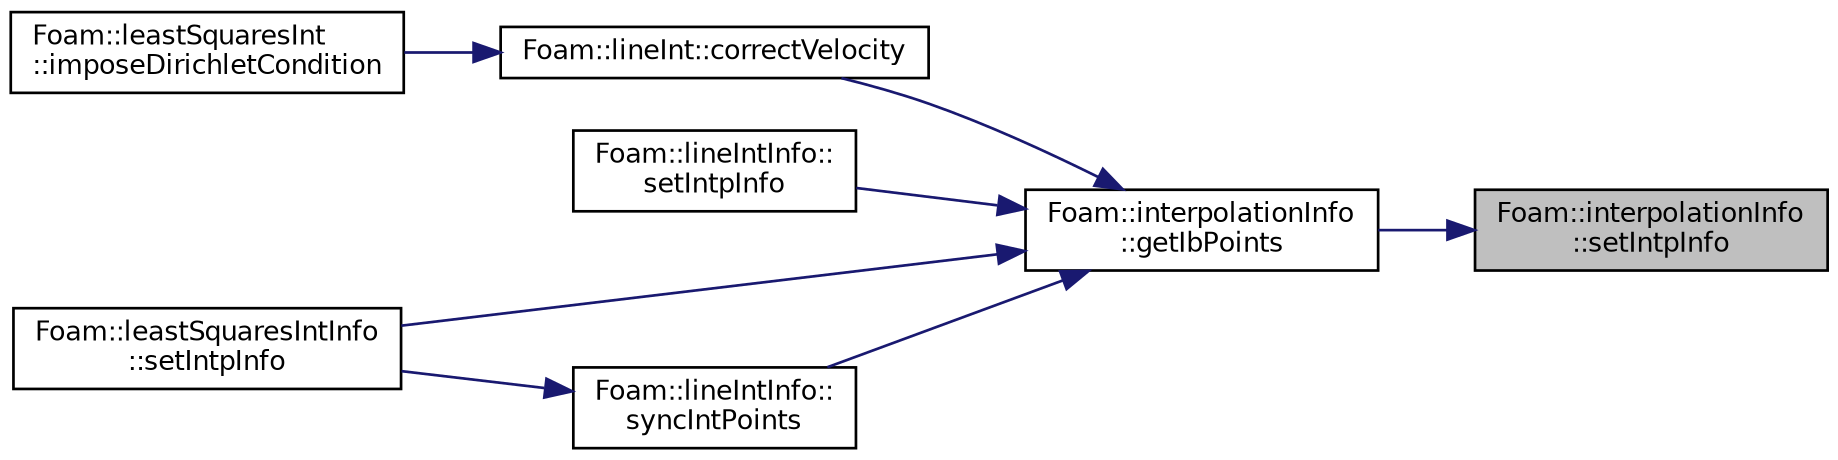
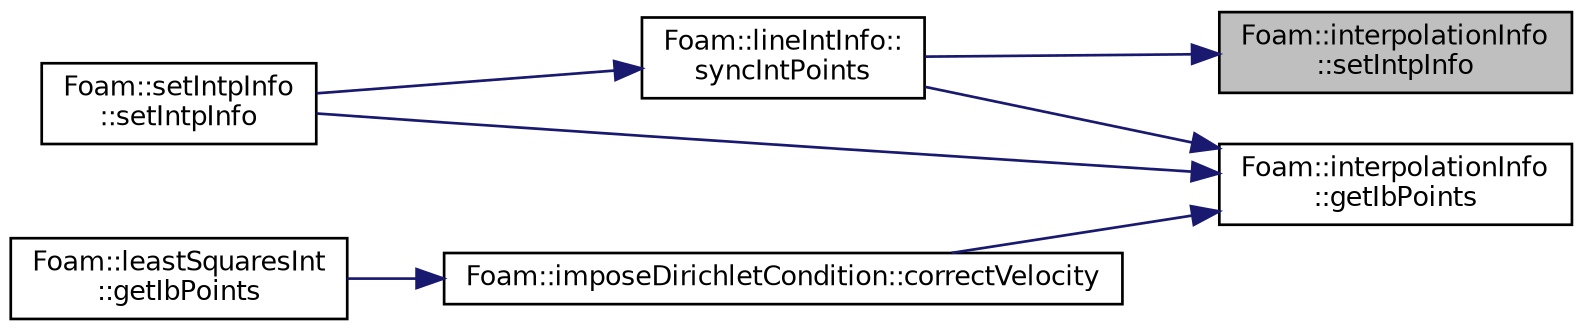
(207, 52) -> (179, 279)
(715, 52) -> (783, 279)
(715, 171) -> none
(1413, 230) -> (1058, 55)
(207, 349) -> (179, 104)
